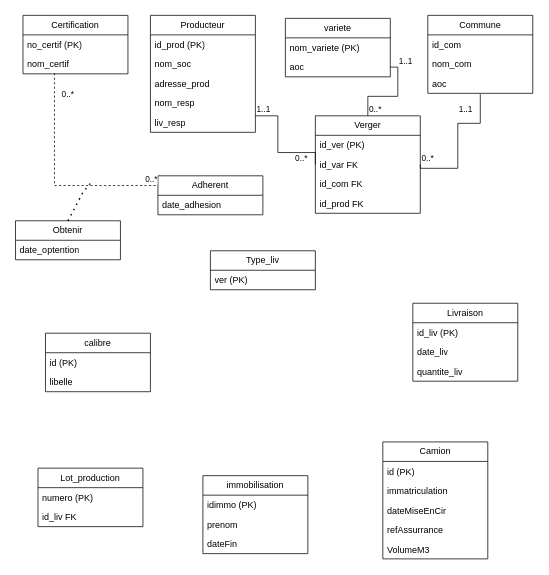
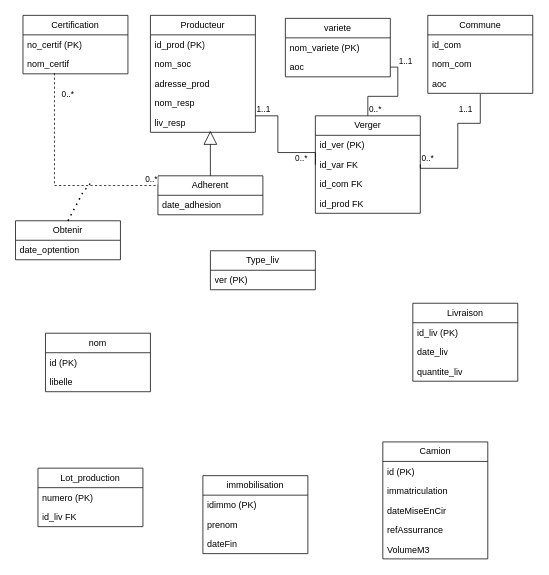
none -> (210, 159)
(98, 343) -> (98, 343)
